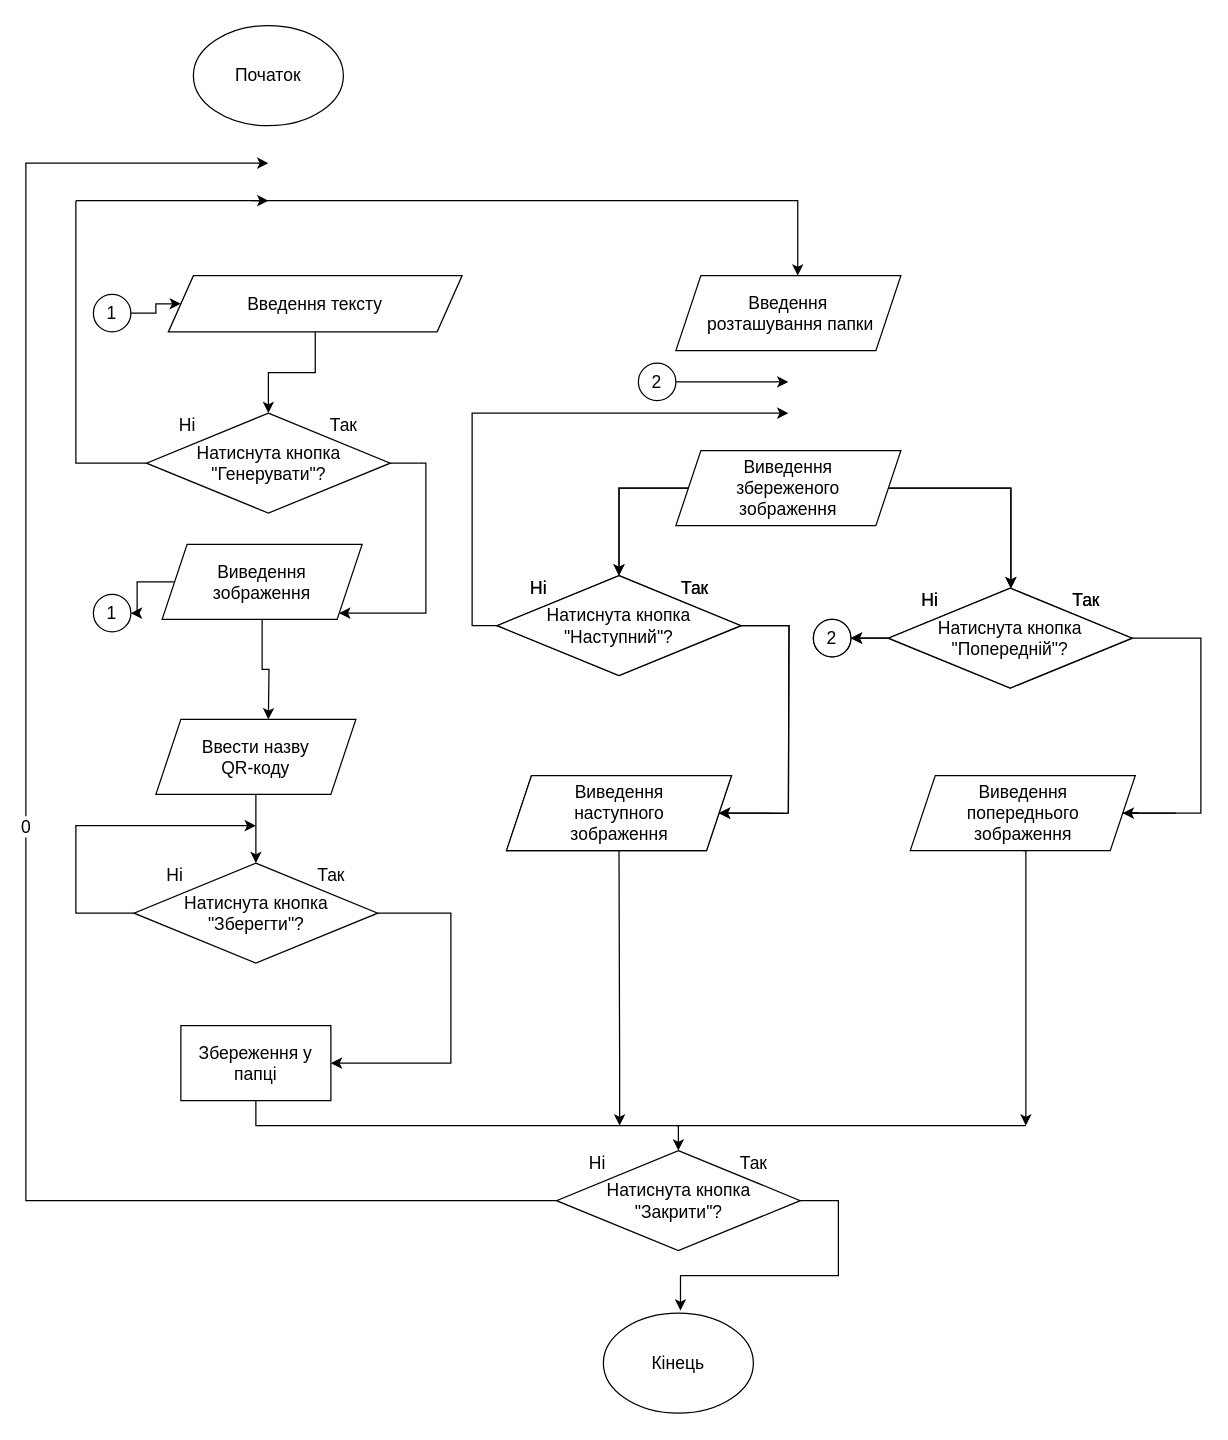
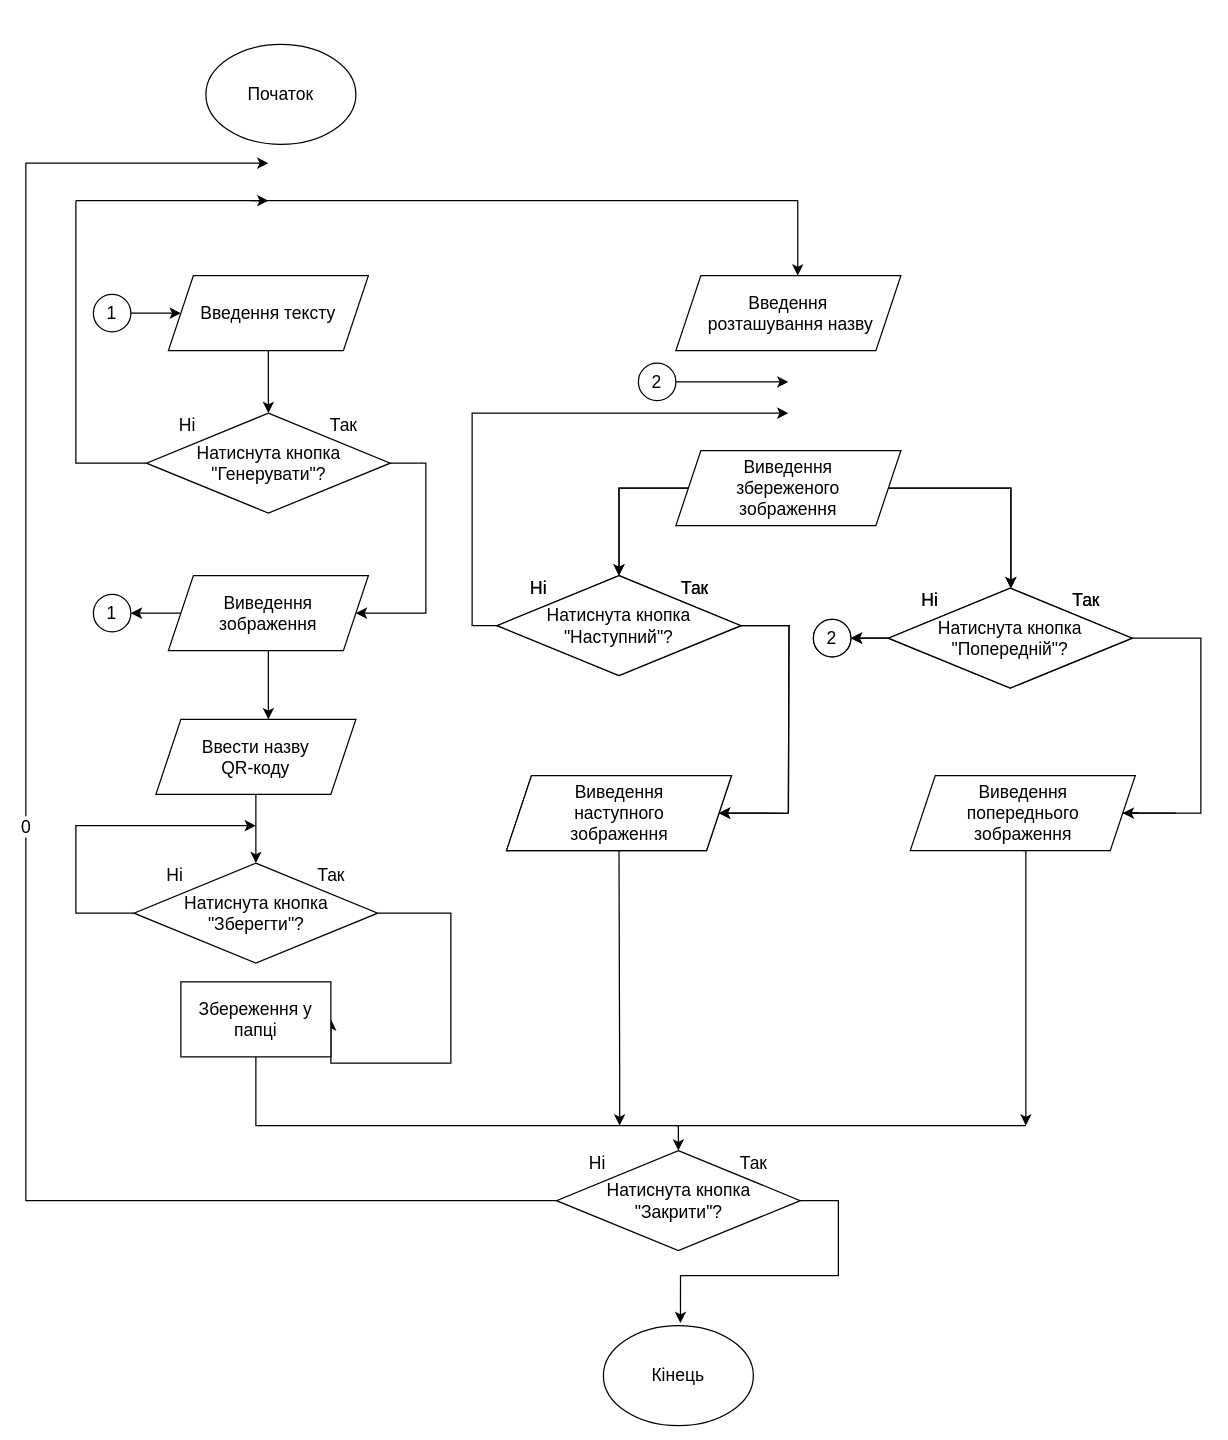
(268, 76) -> (281, 94)
(315, 304) -> (268, 313)
(788, 313) -> (788, 313)
(262, 582) -> (268, 613)
(256, 1063) -> (256, 1019)
(678, 1363) -> (678, 1376)
